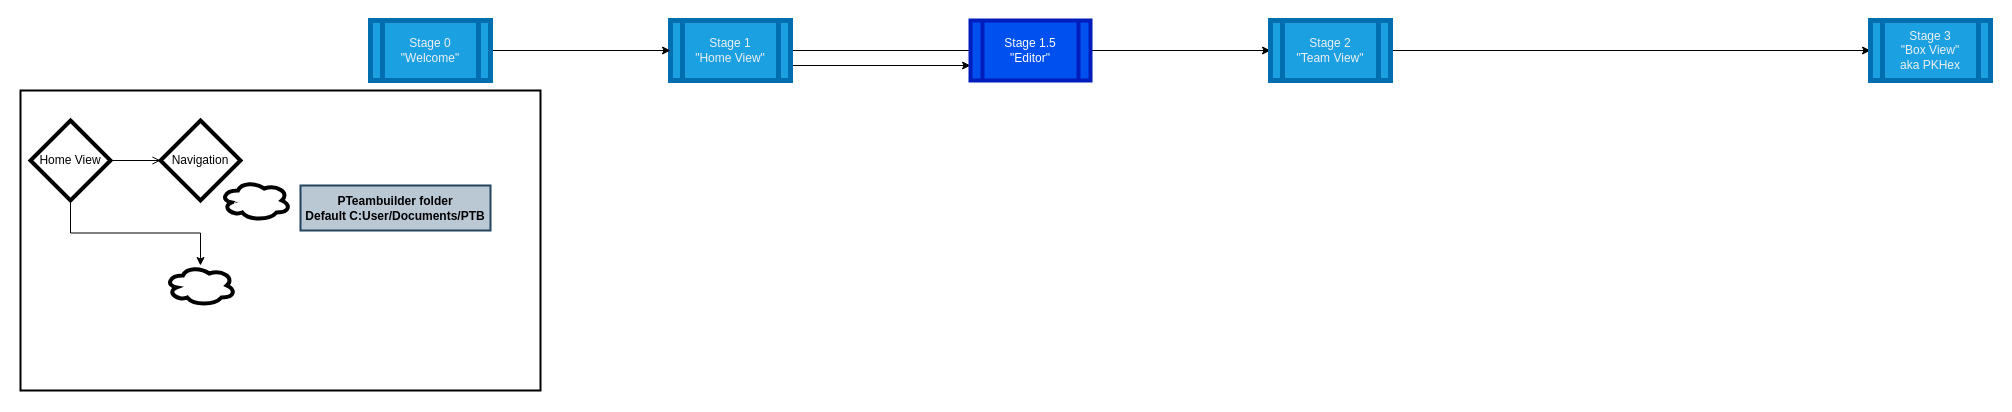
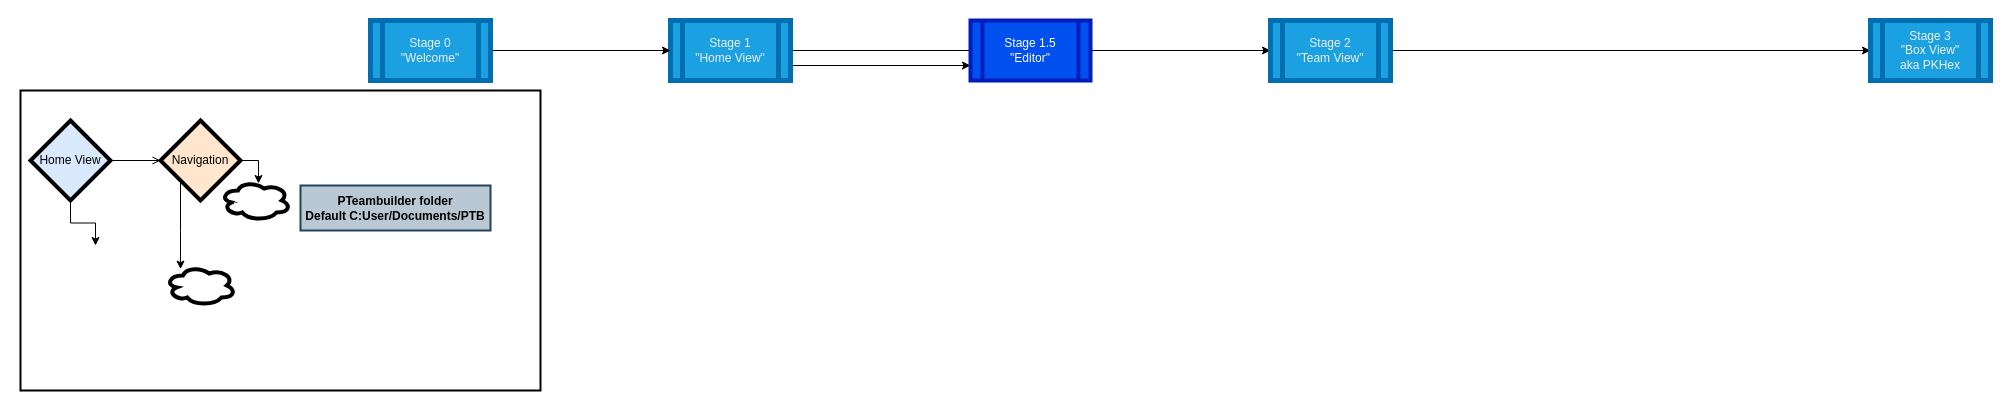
(71, 161) -> (71, 161)
(201, 161) -> (201, 161)
none -> (258, 161)
none -> (181, 222)
(143, 233) -> (90, 223)
